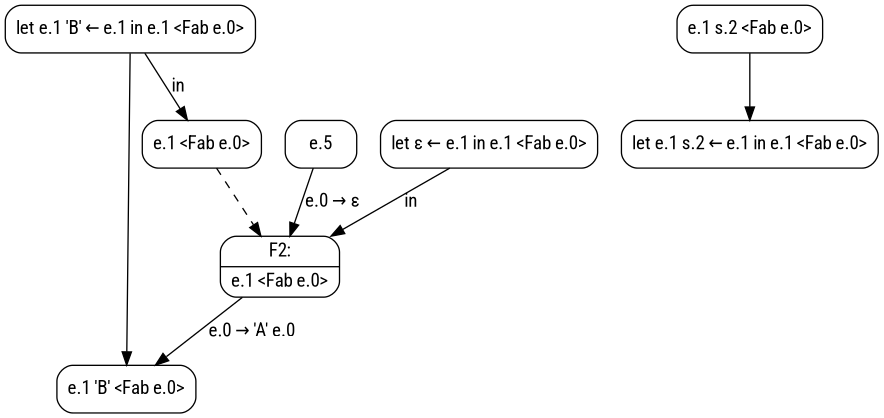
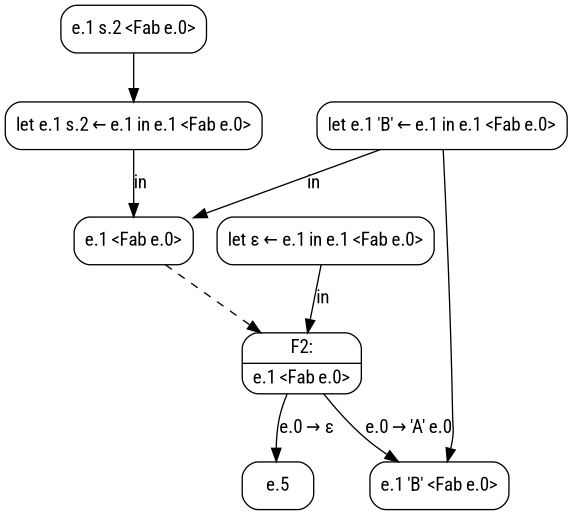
none -> (134, 177)
(304, 196) -> (279, 420)
